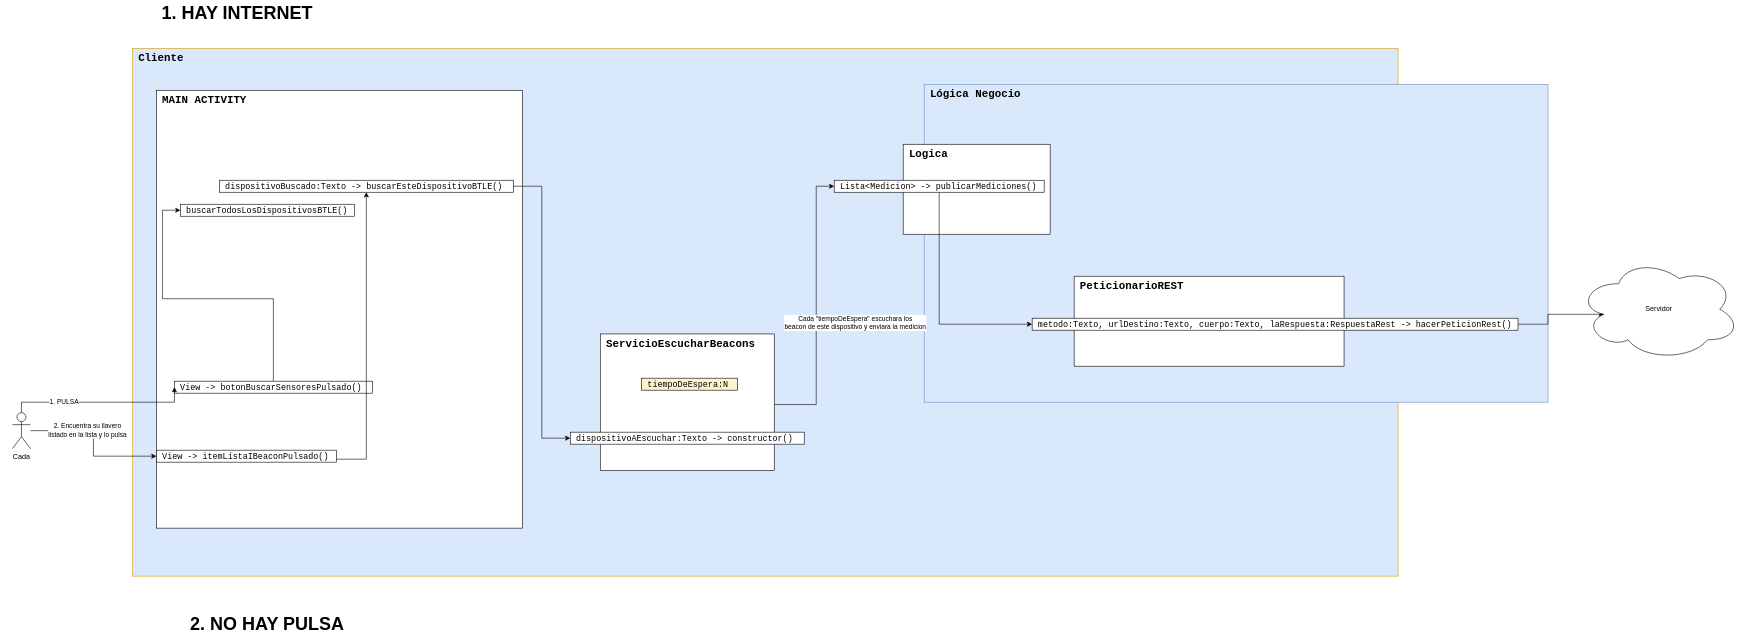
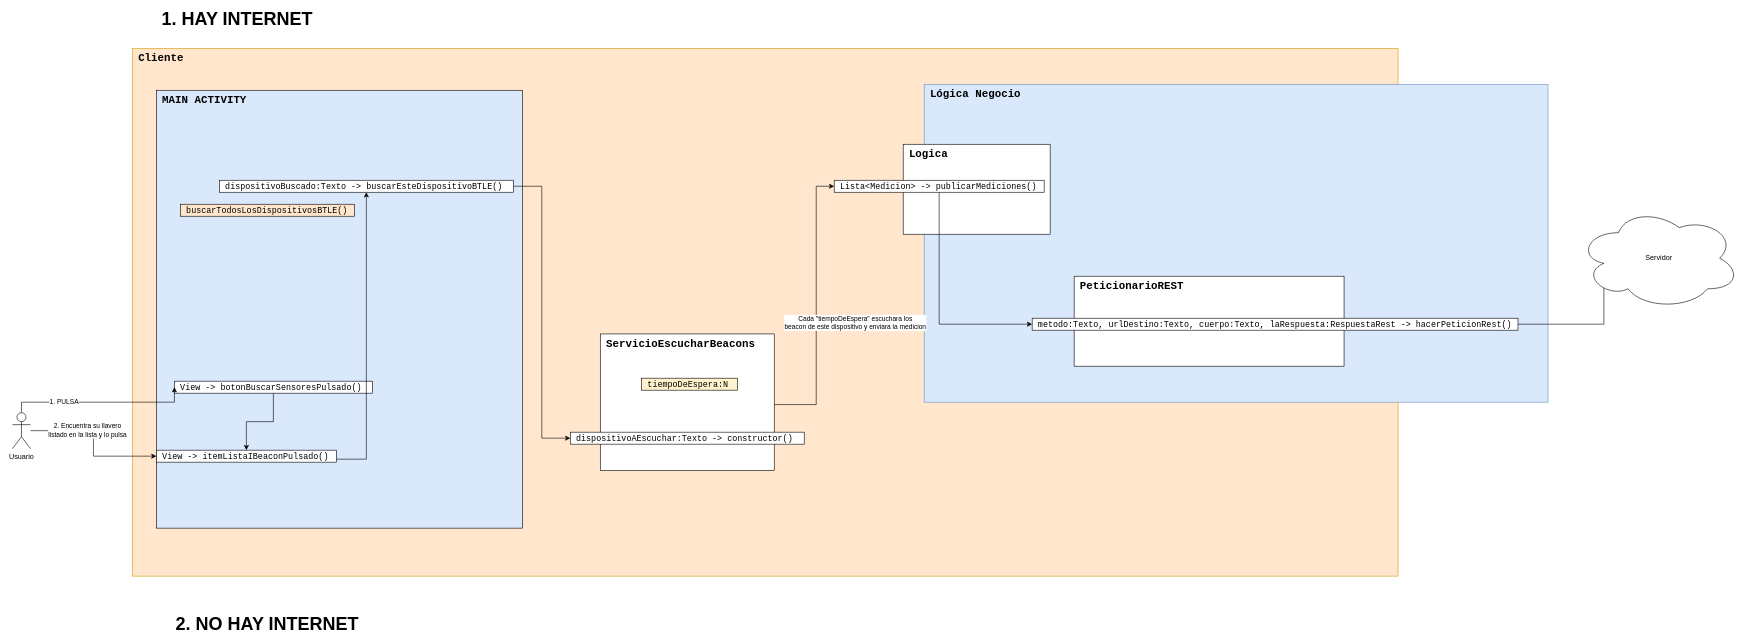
(237, 12) -> (237, 18)
(267, 210) -> (267, 210)
(162, 255) -> (262, 422)
(339, 309) -> (339, 309)
(1659, 309) -> (1659, 258)
(765, 312) -> (765, 312)
(22, 458) -> (22, 458)
(267, 624) -> (267, 624)
